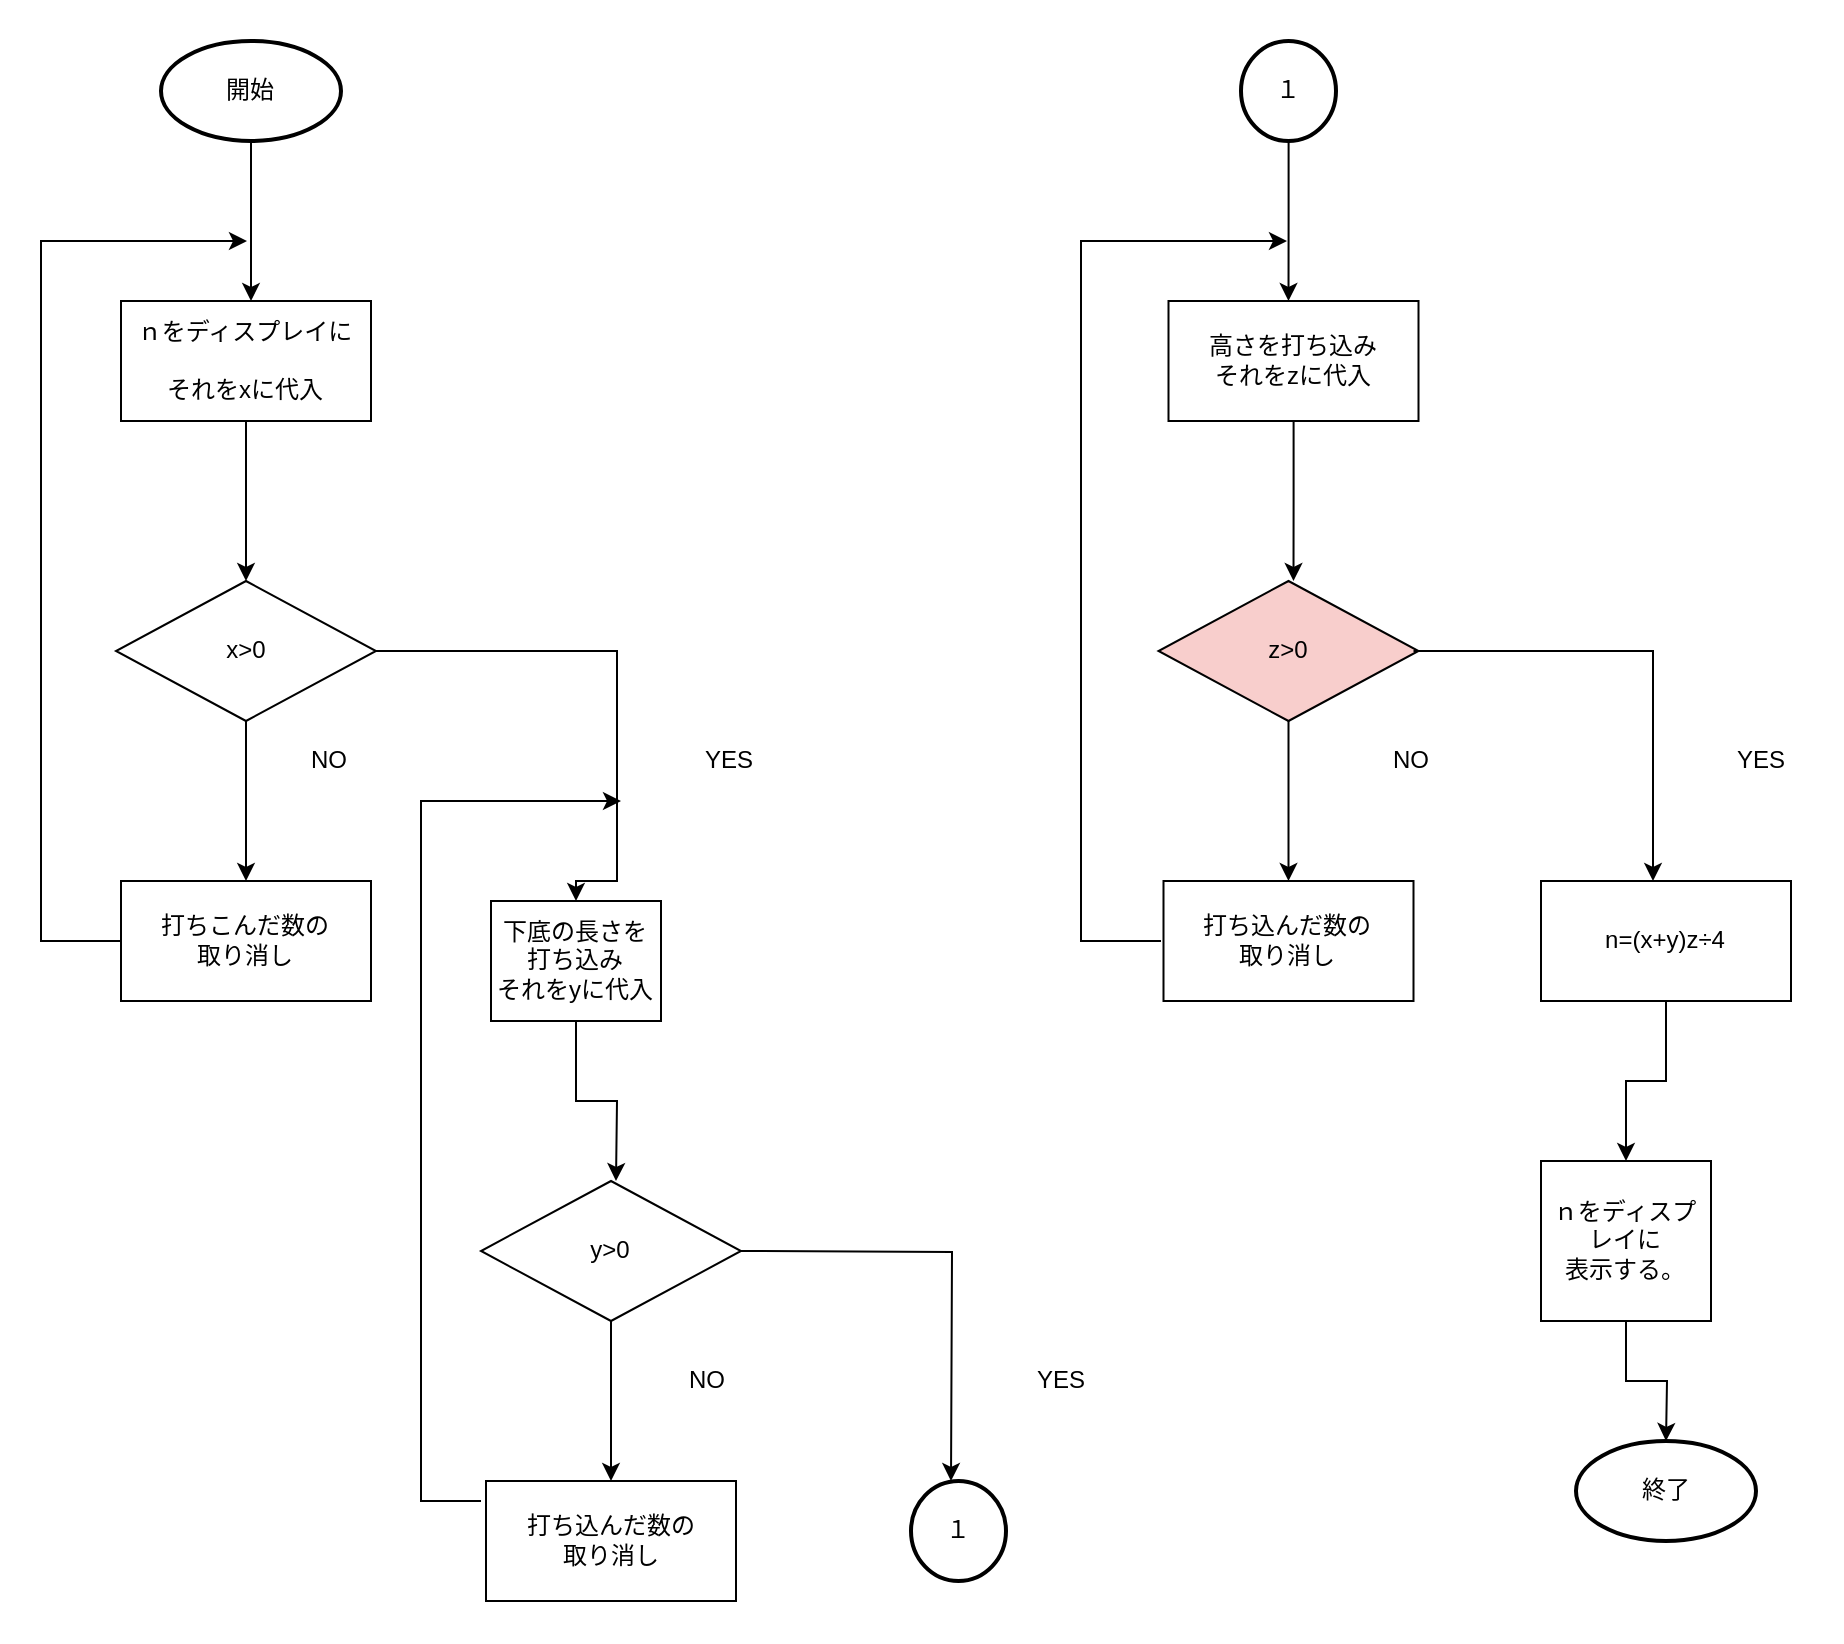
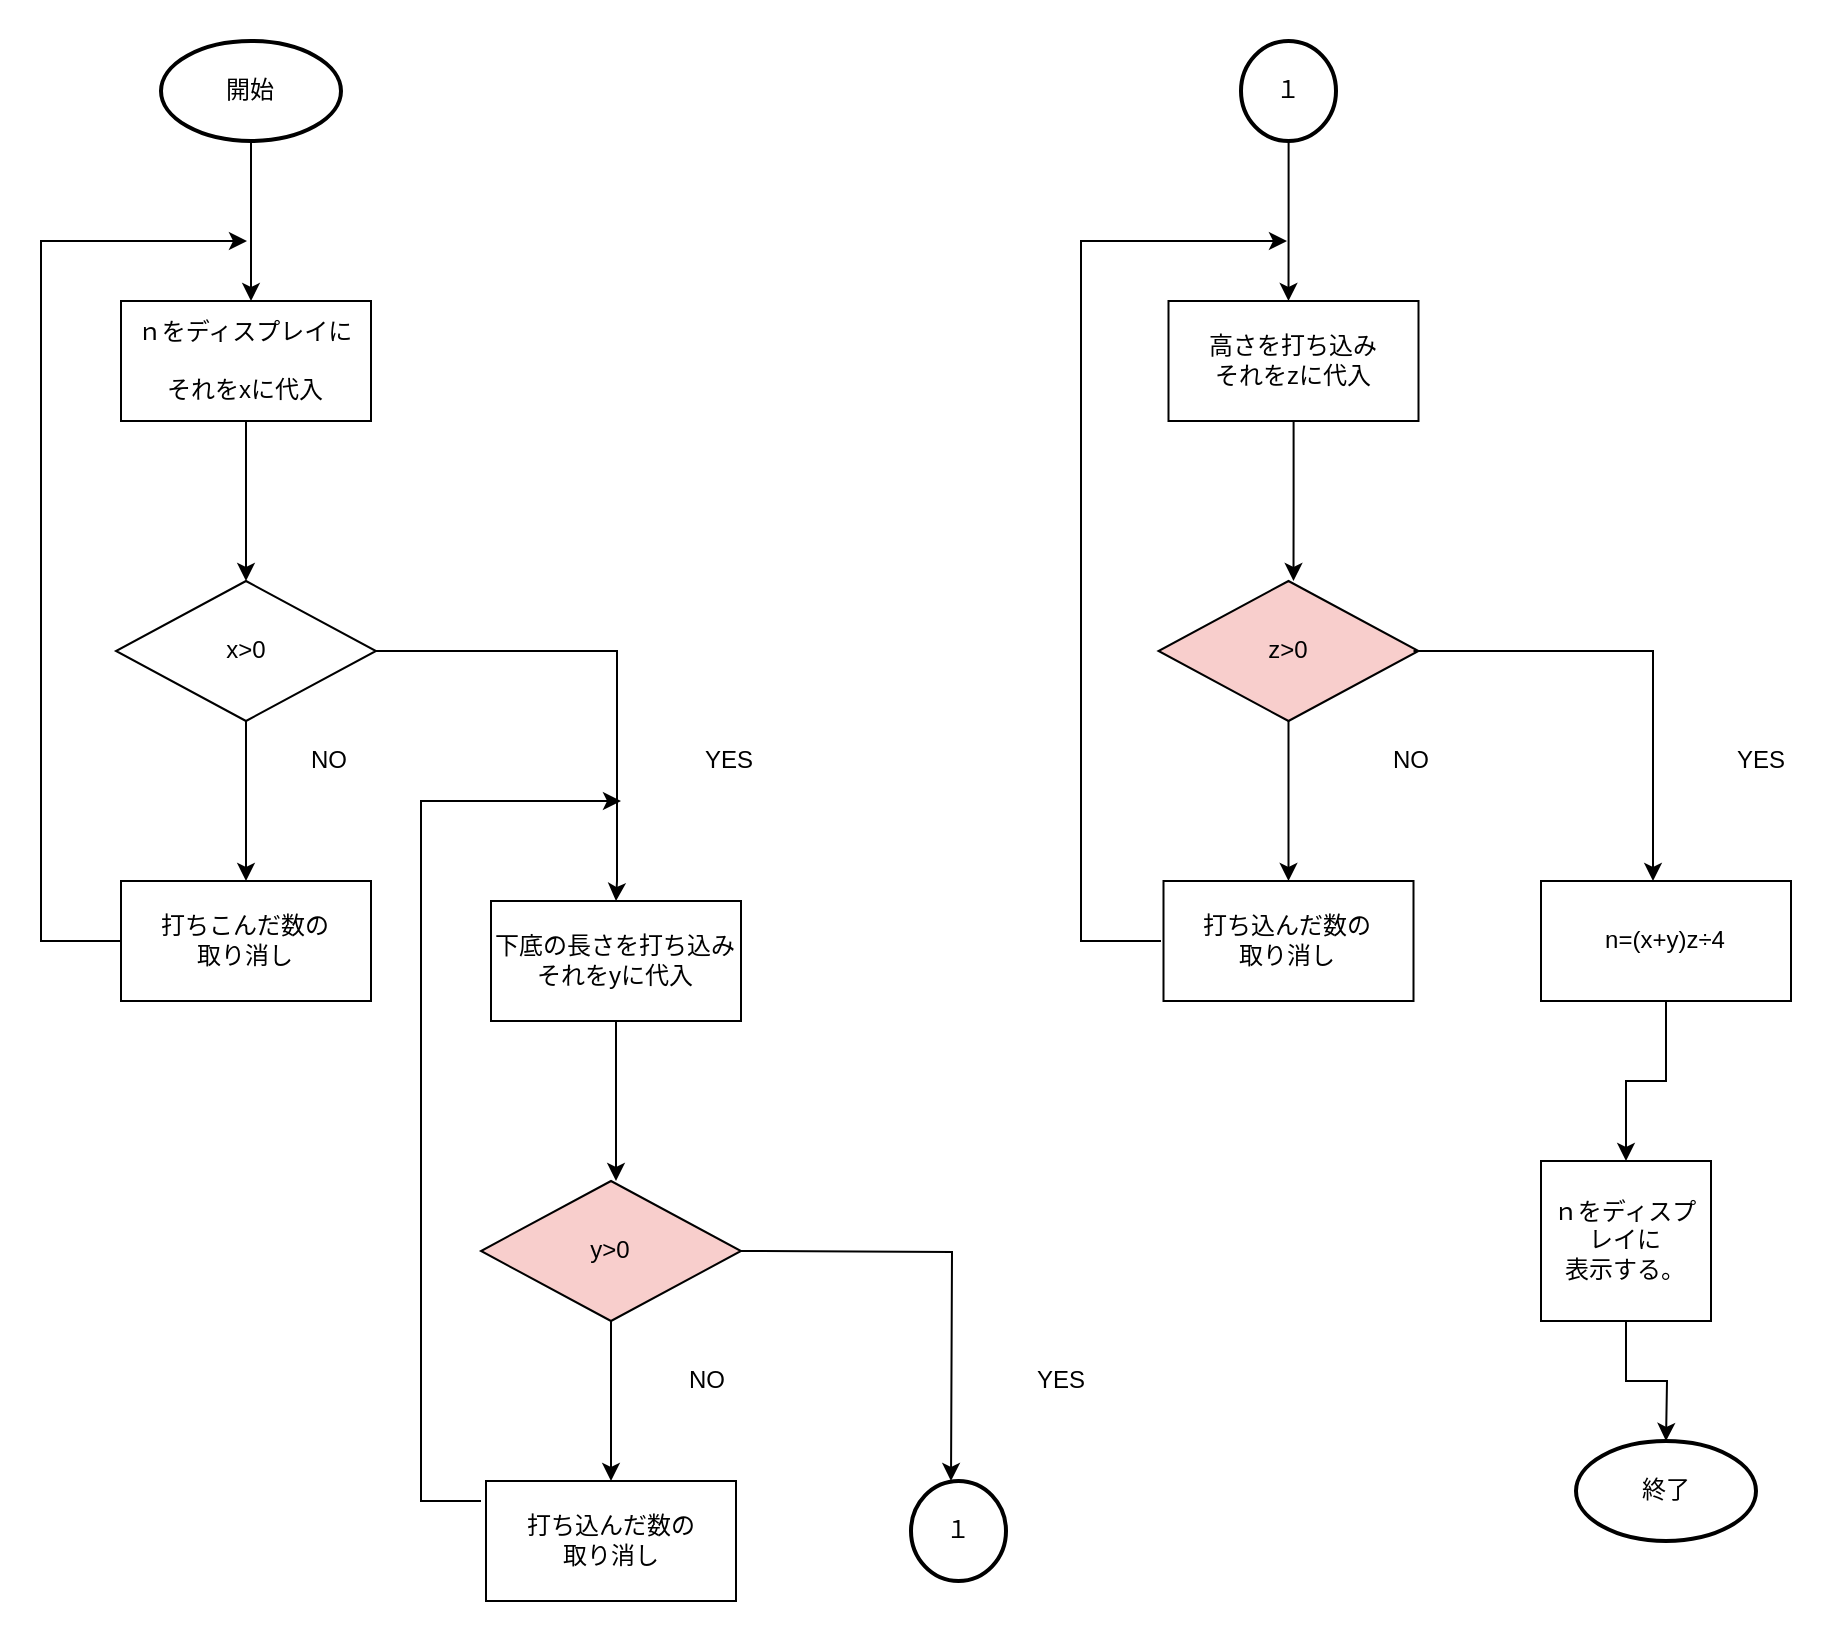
(576, 961) -> (616, 961)
(611, 1251) -> (611, 1251)
